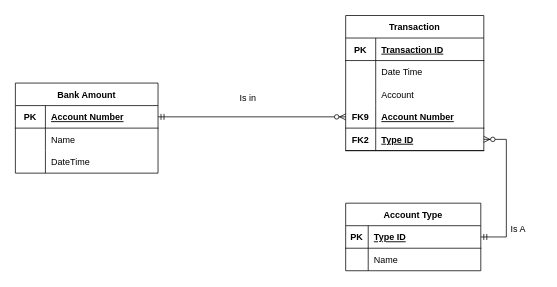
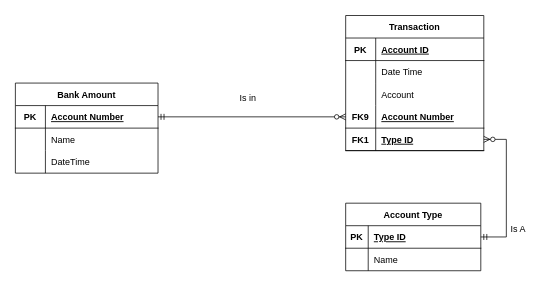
(414, 50) -> (405, 50)
(360, 140) -> (360, 140)
